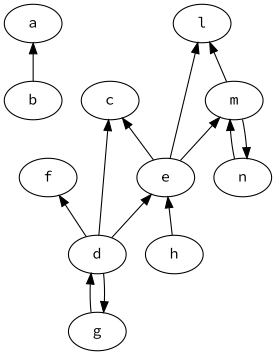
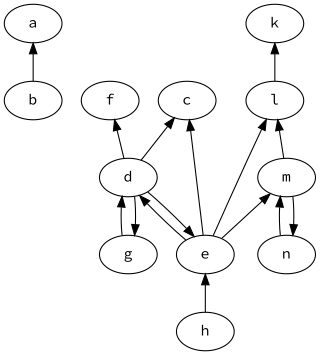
none -> (275, 24)
none -> (166, 222)
